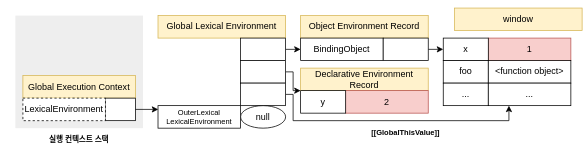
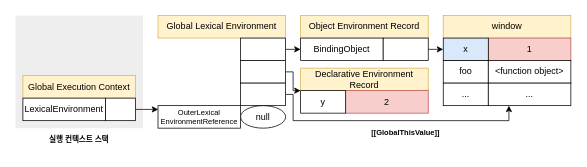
(518, 19) -> (507, 27)
(465, 49) -> (465, 49)
(64, 109) -> (64, 109)
(199, 117) -> (199, 117)
